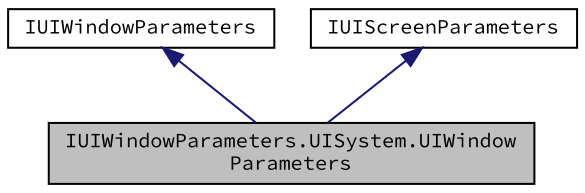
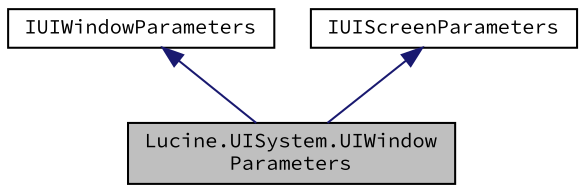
(292, 153) -> (292, 153)
